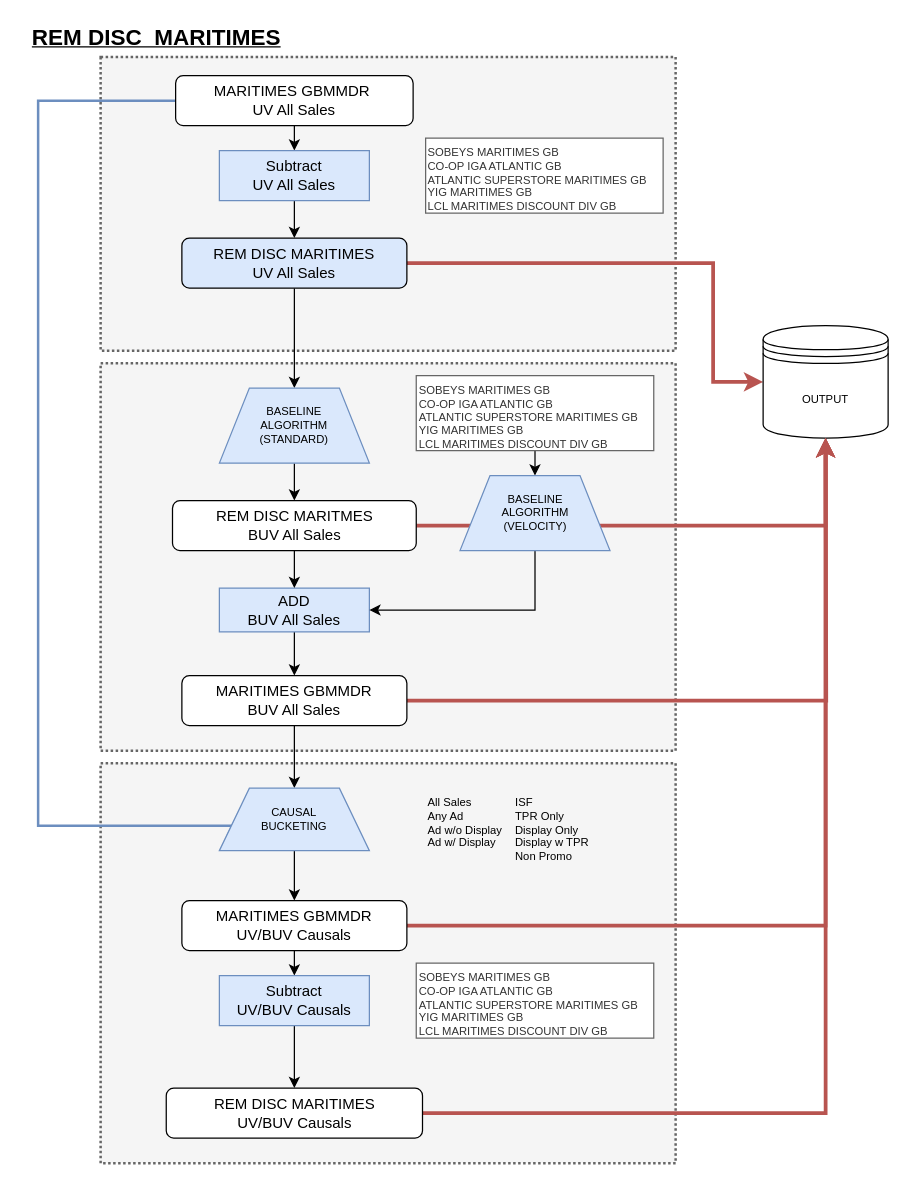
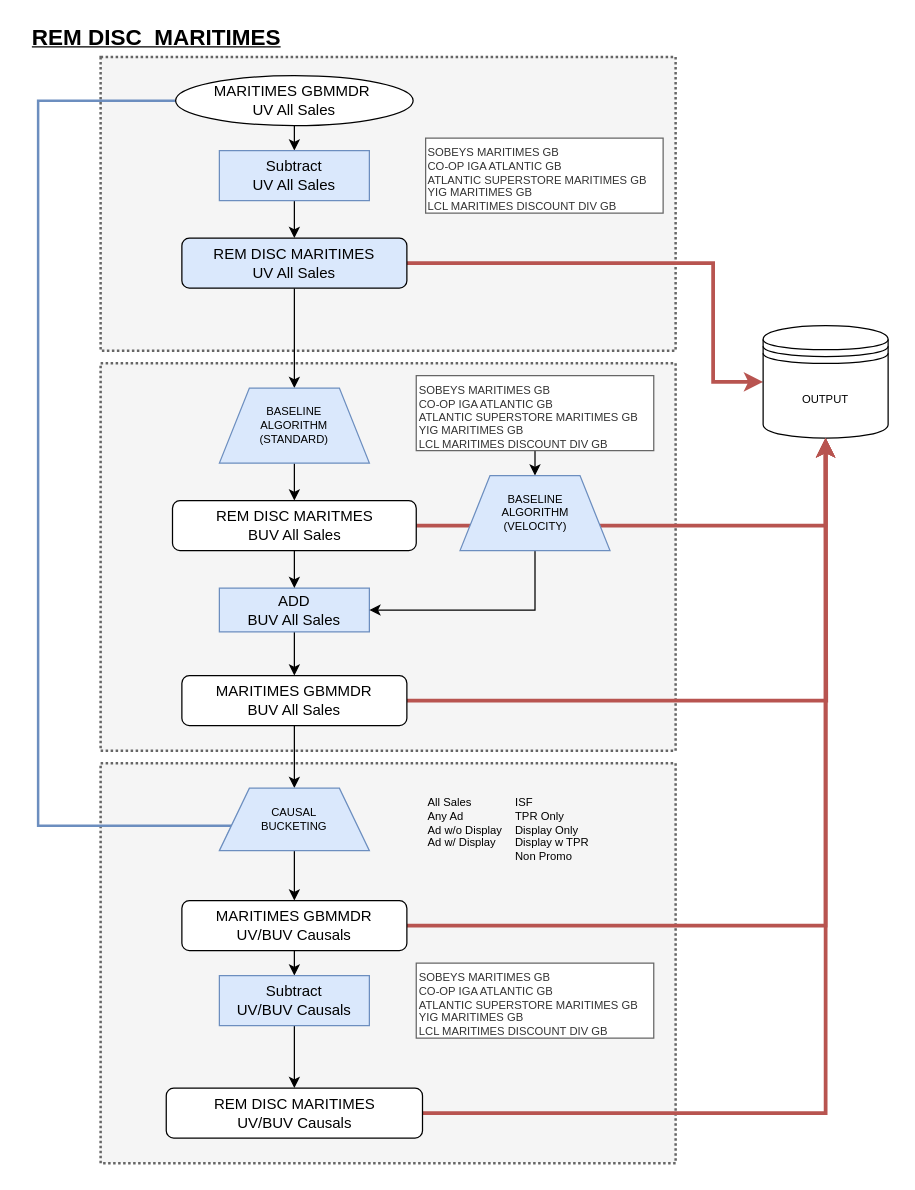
(294, 101) -> (294, 101)
